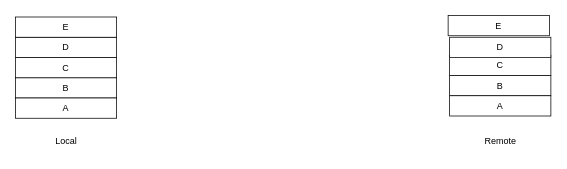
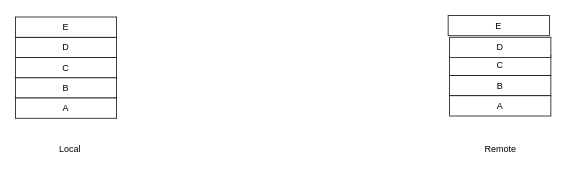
(66, 141) -> (70, 149)
(500, 141) -> (500, 149)
